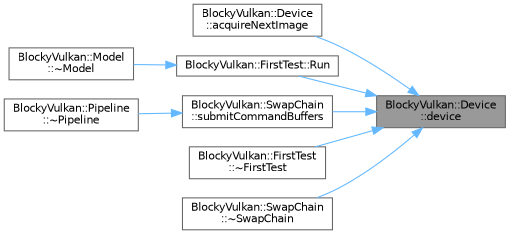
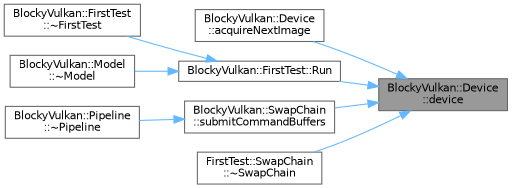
(344, 139) -> (167, 48)
(257, 214) -> (260, 168)
